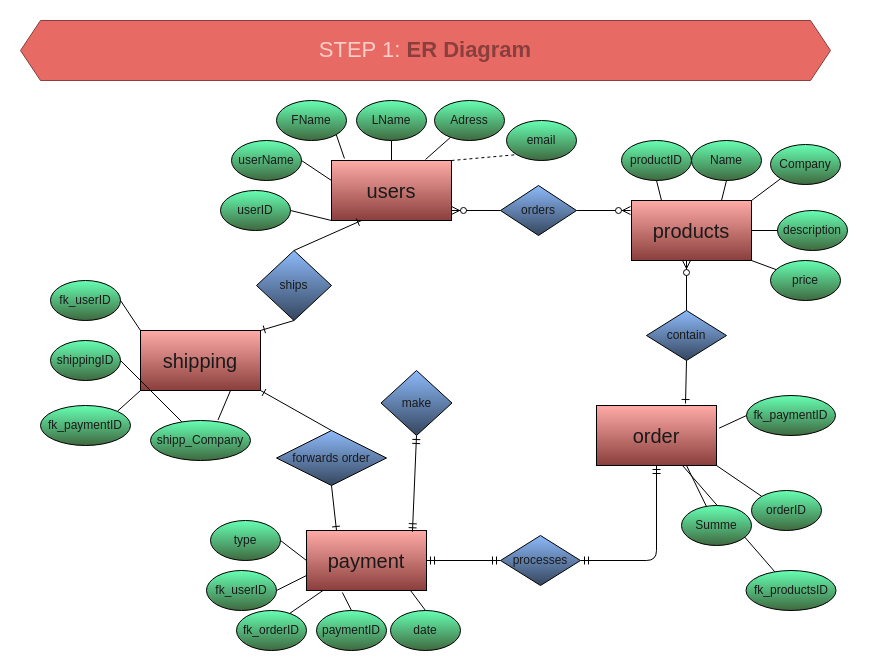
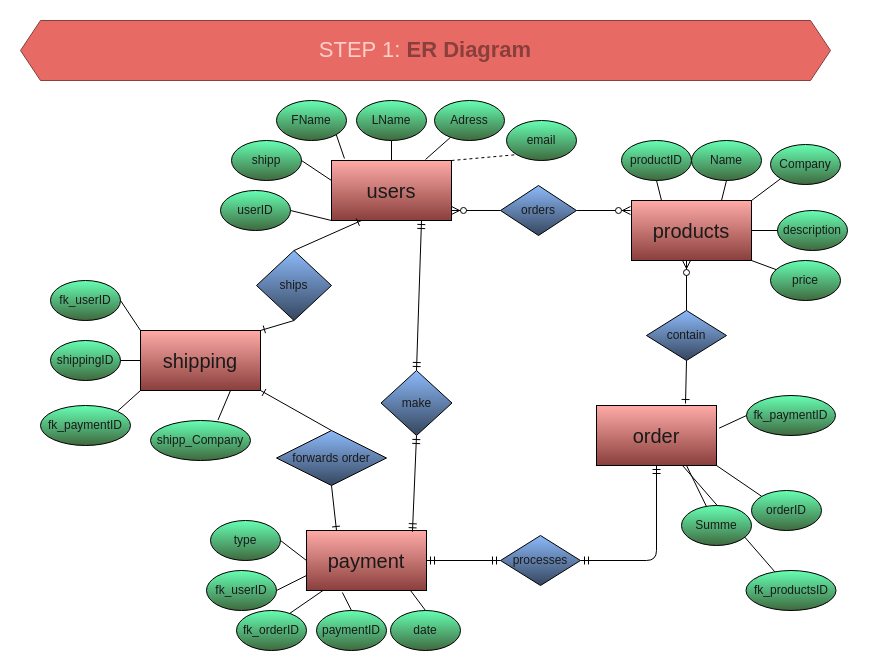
(267, 161) -> (267, 161)
none -> (419, 296)
(151, 391) -> (131, 361)
